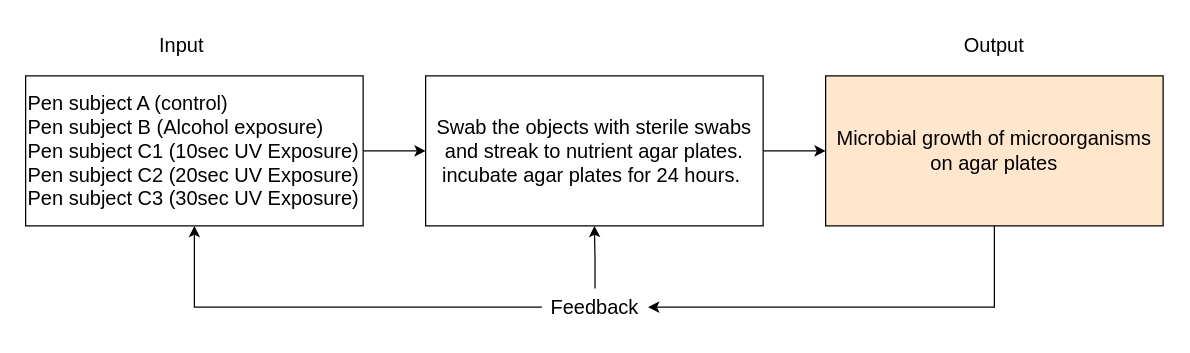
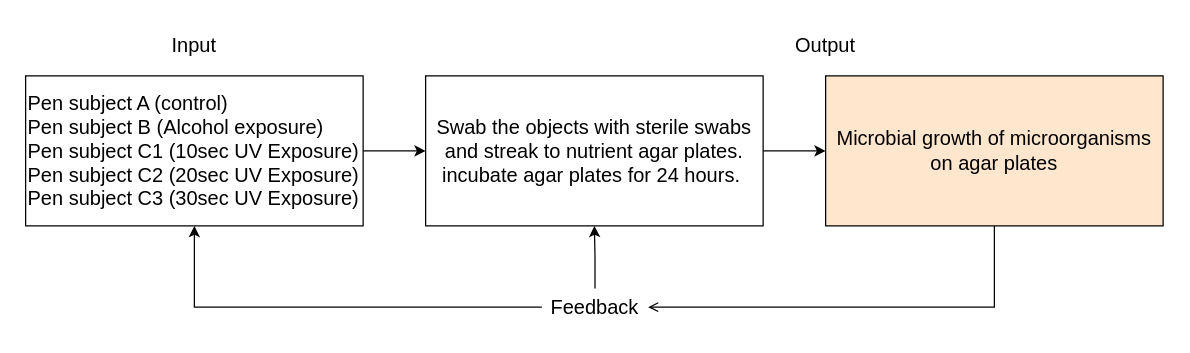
(182, 44) -> (194, 44)
(994, 44) -> (826, 44)
(658, 307) -> (656, 307)
